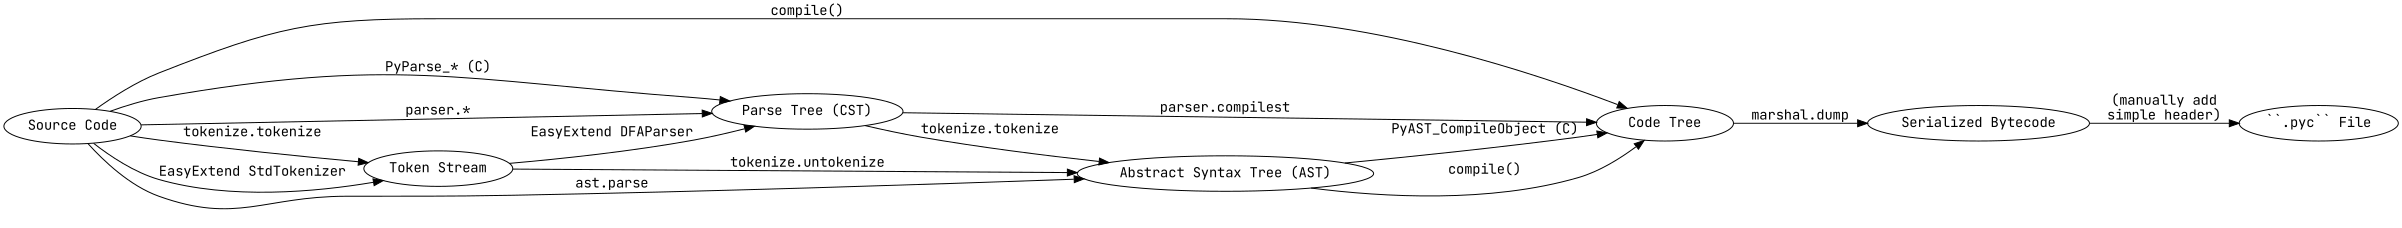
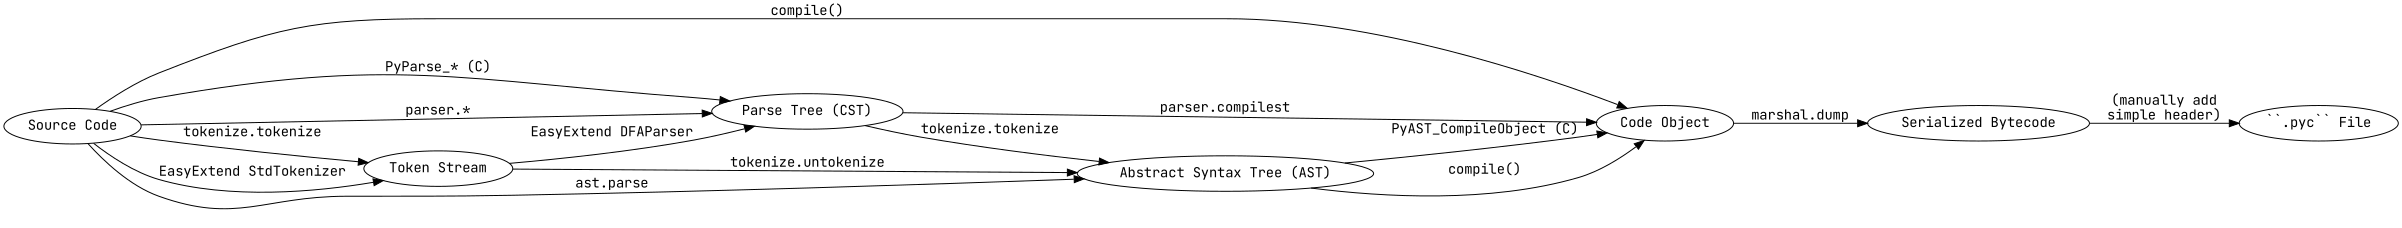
(1665, 123) -> (1665, 123)
